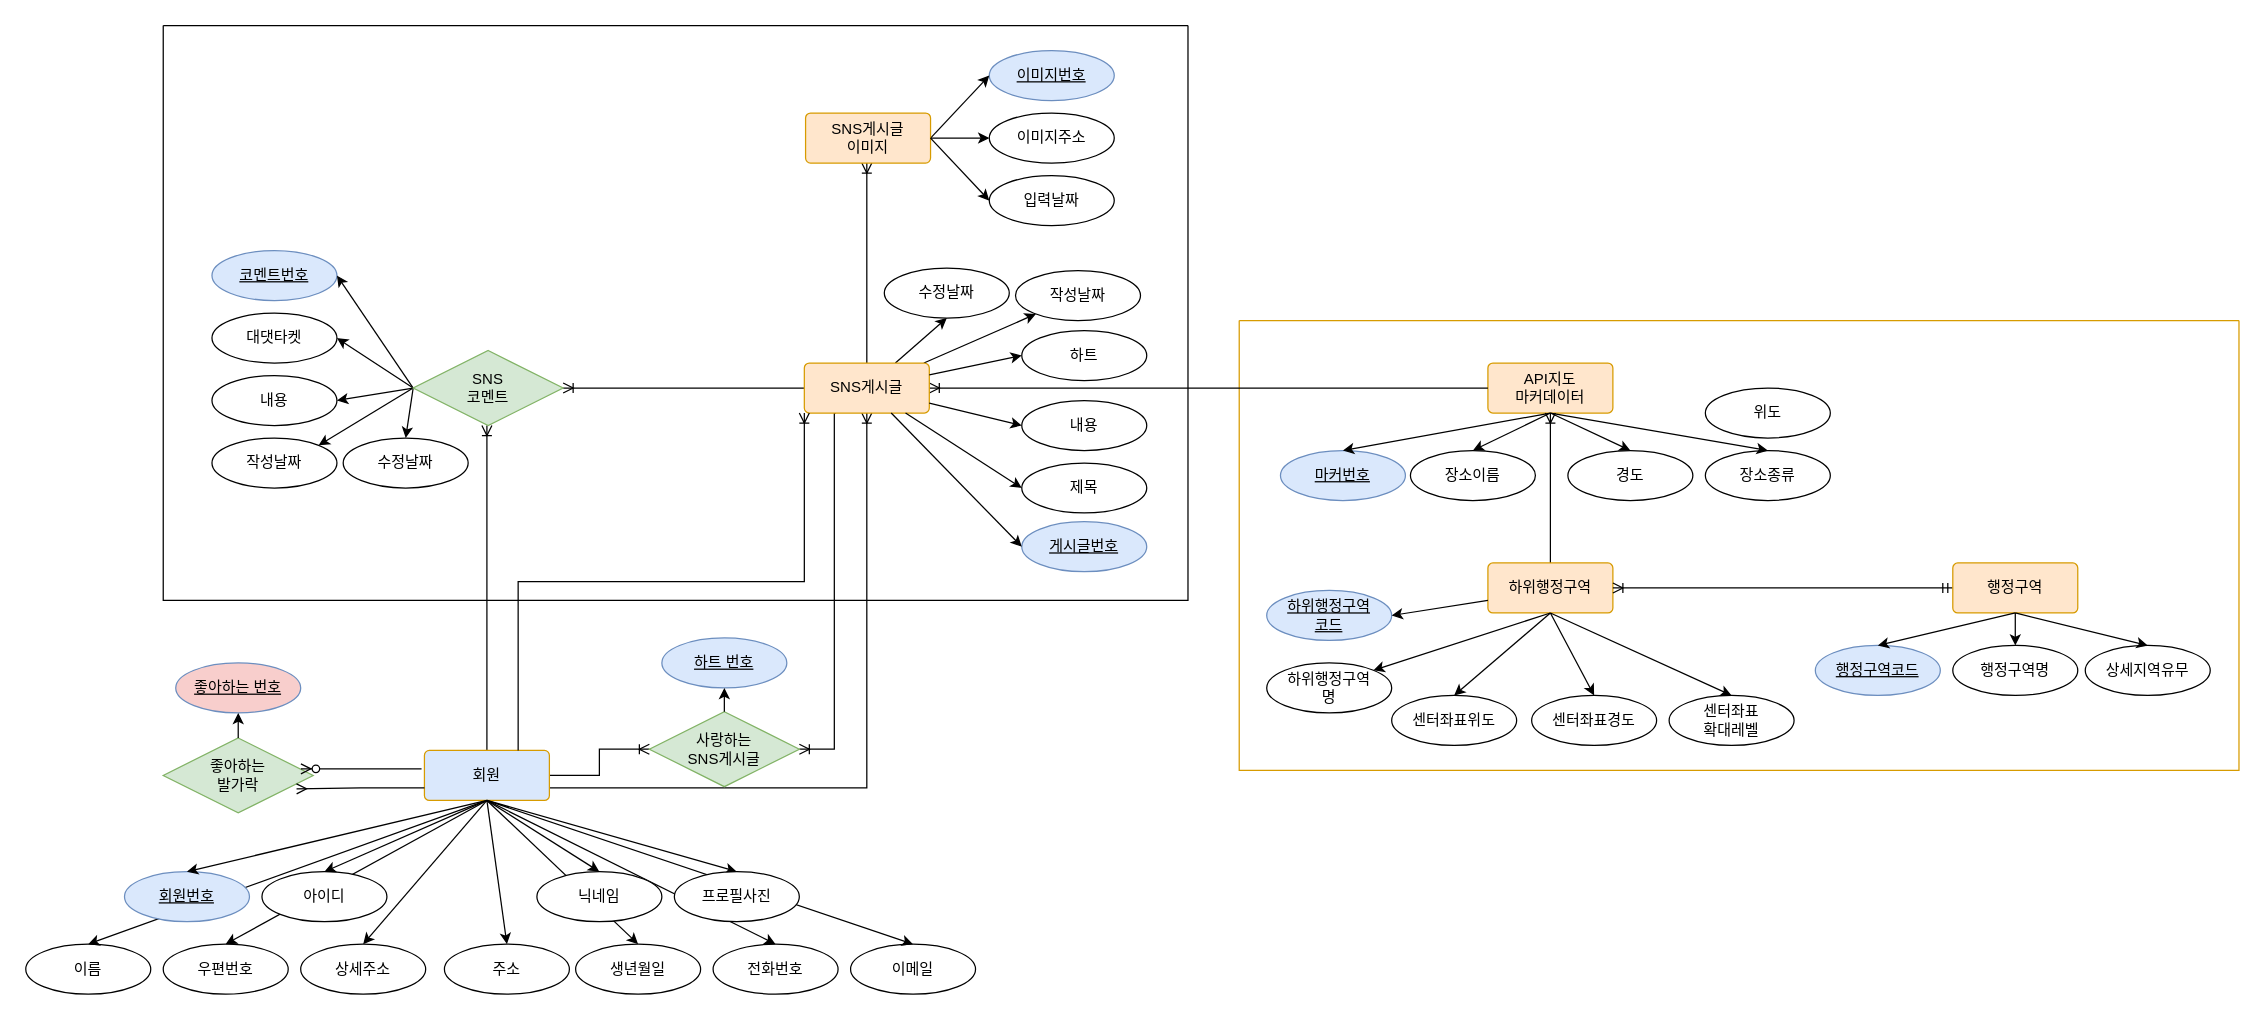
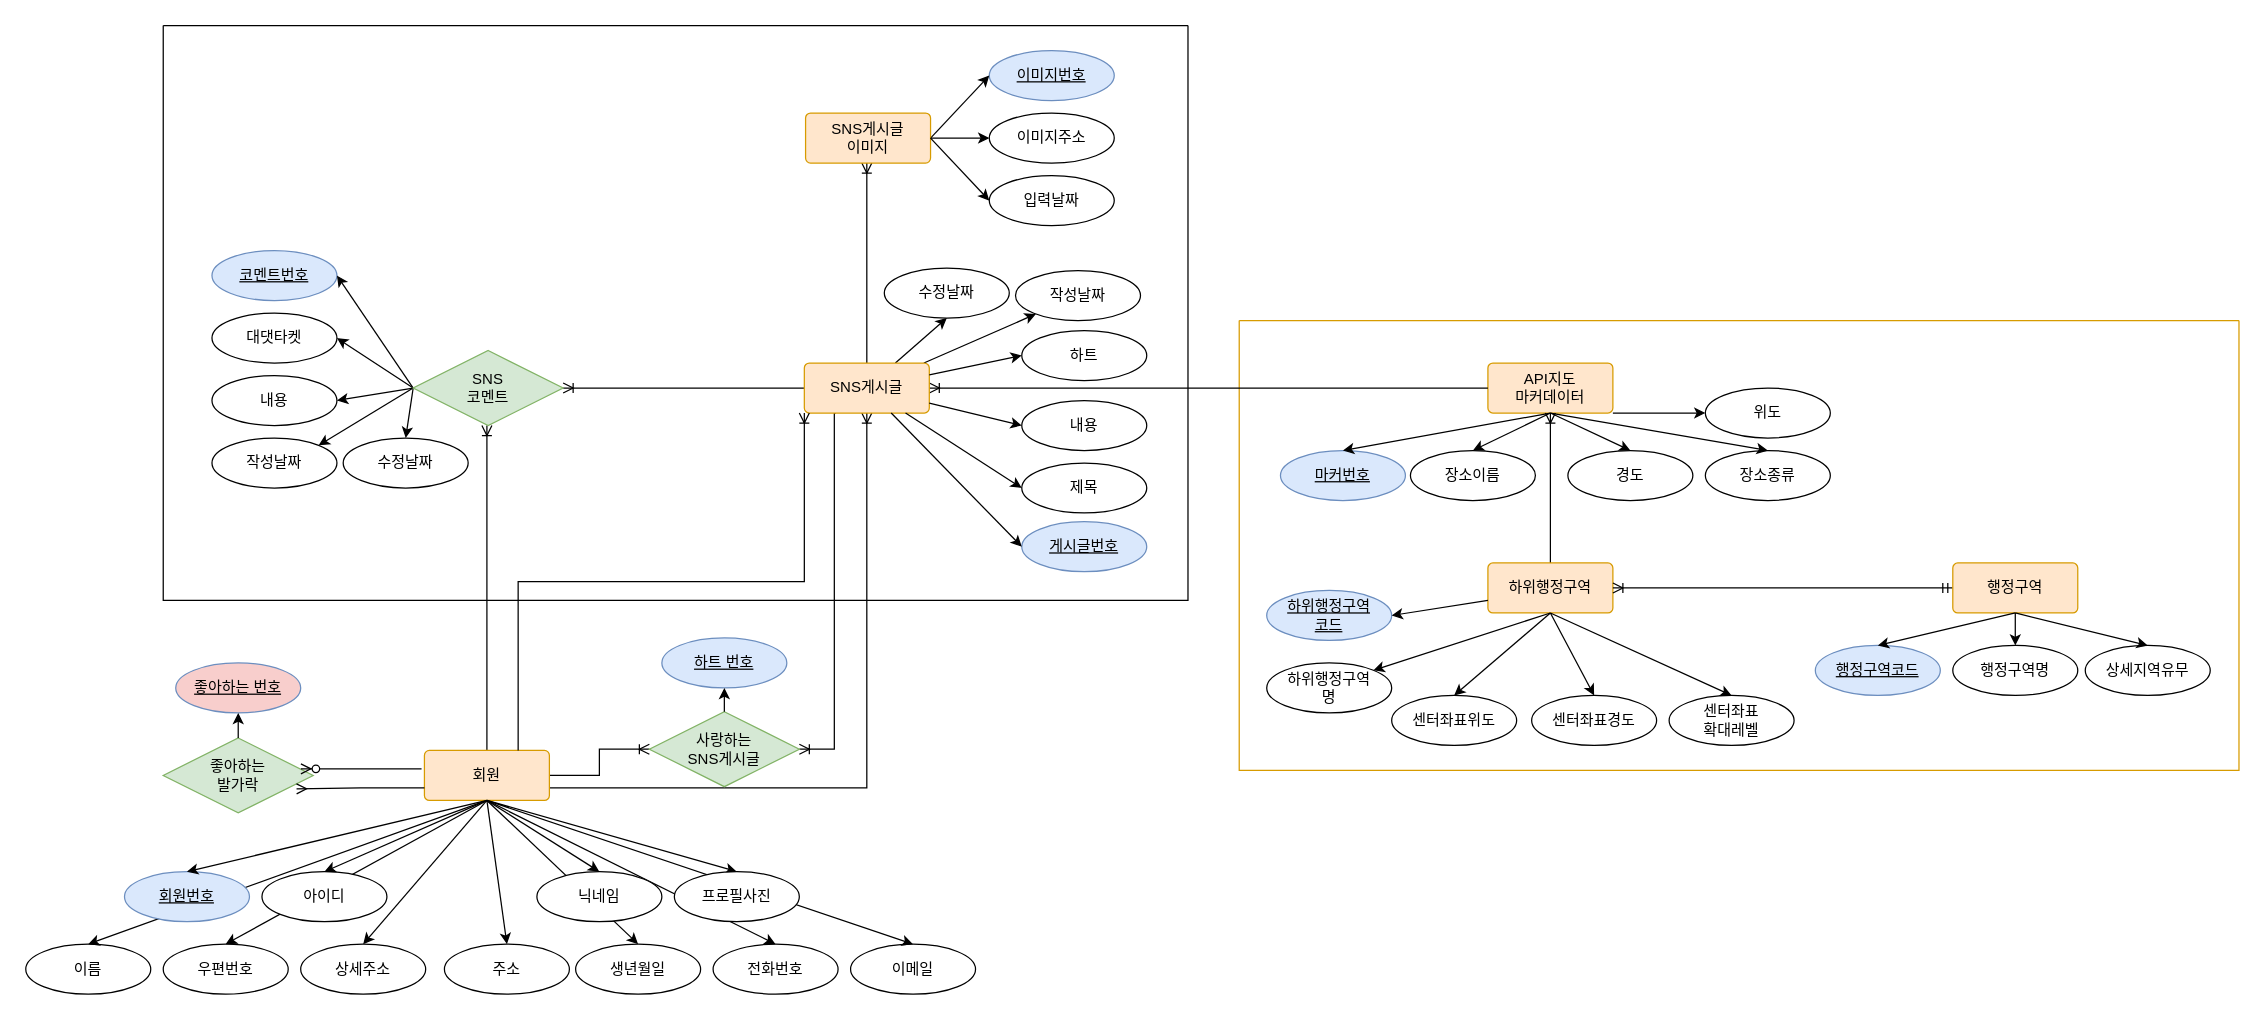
none -> (1655, 413)
(487, 776) -> (487, 776)
